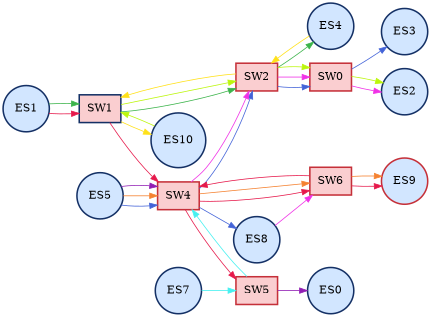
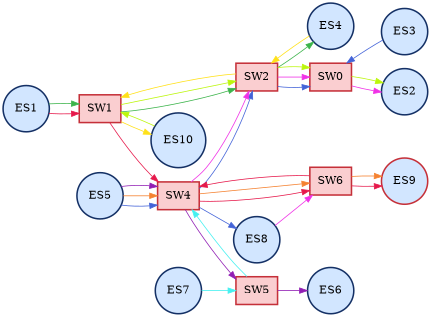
(366, 60) -> (368, 49)
(100, 109) -> (100, 109)
(207, 242) -> (207, 242)
(331, 291) -> (331, 291)
